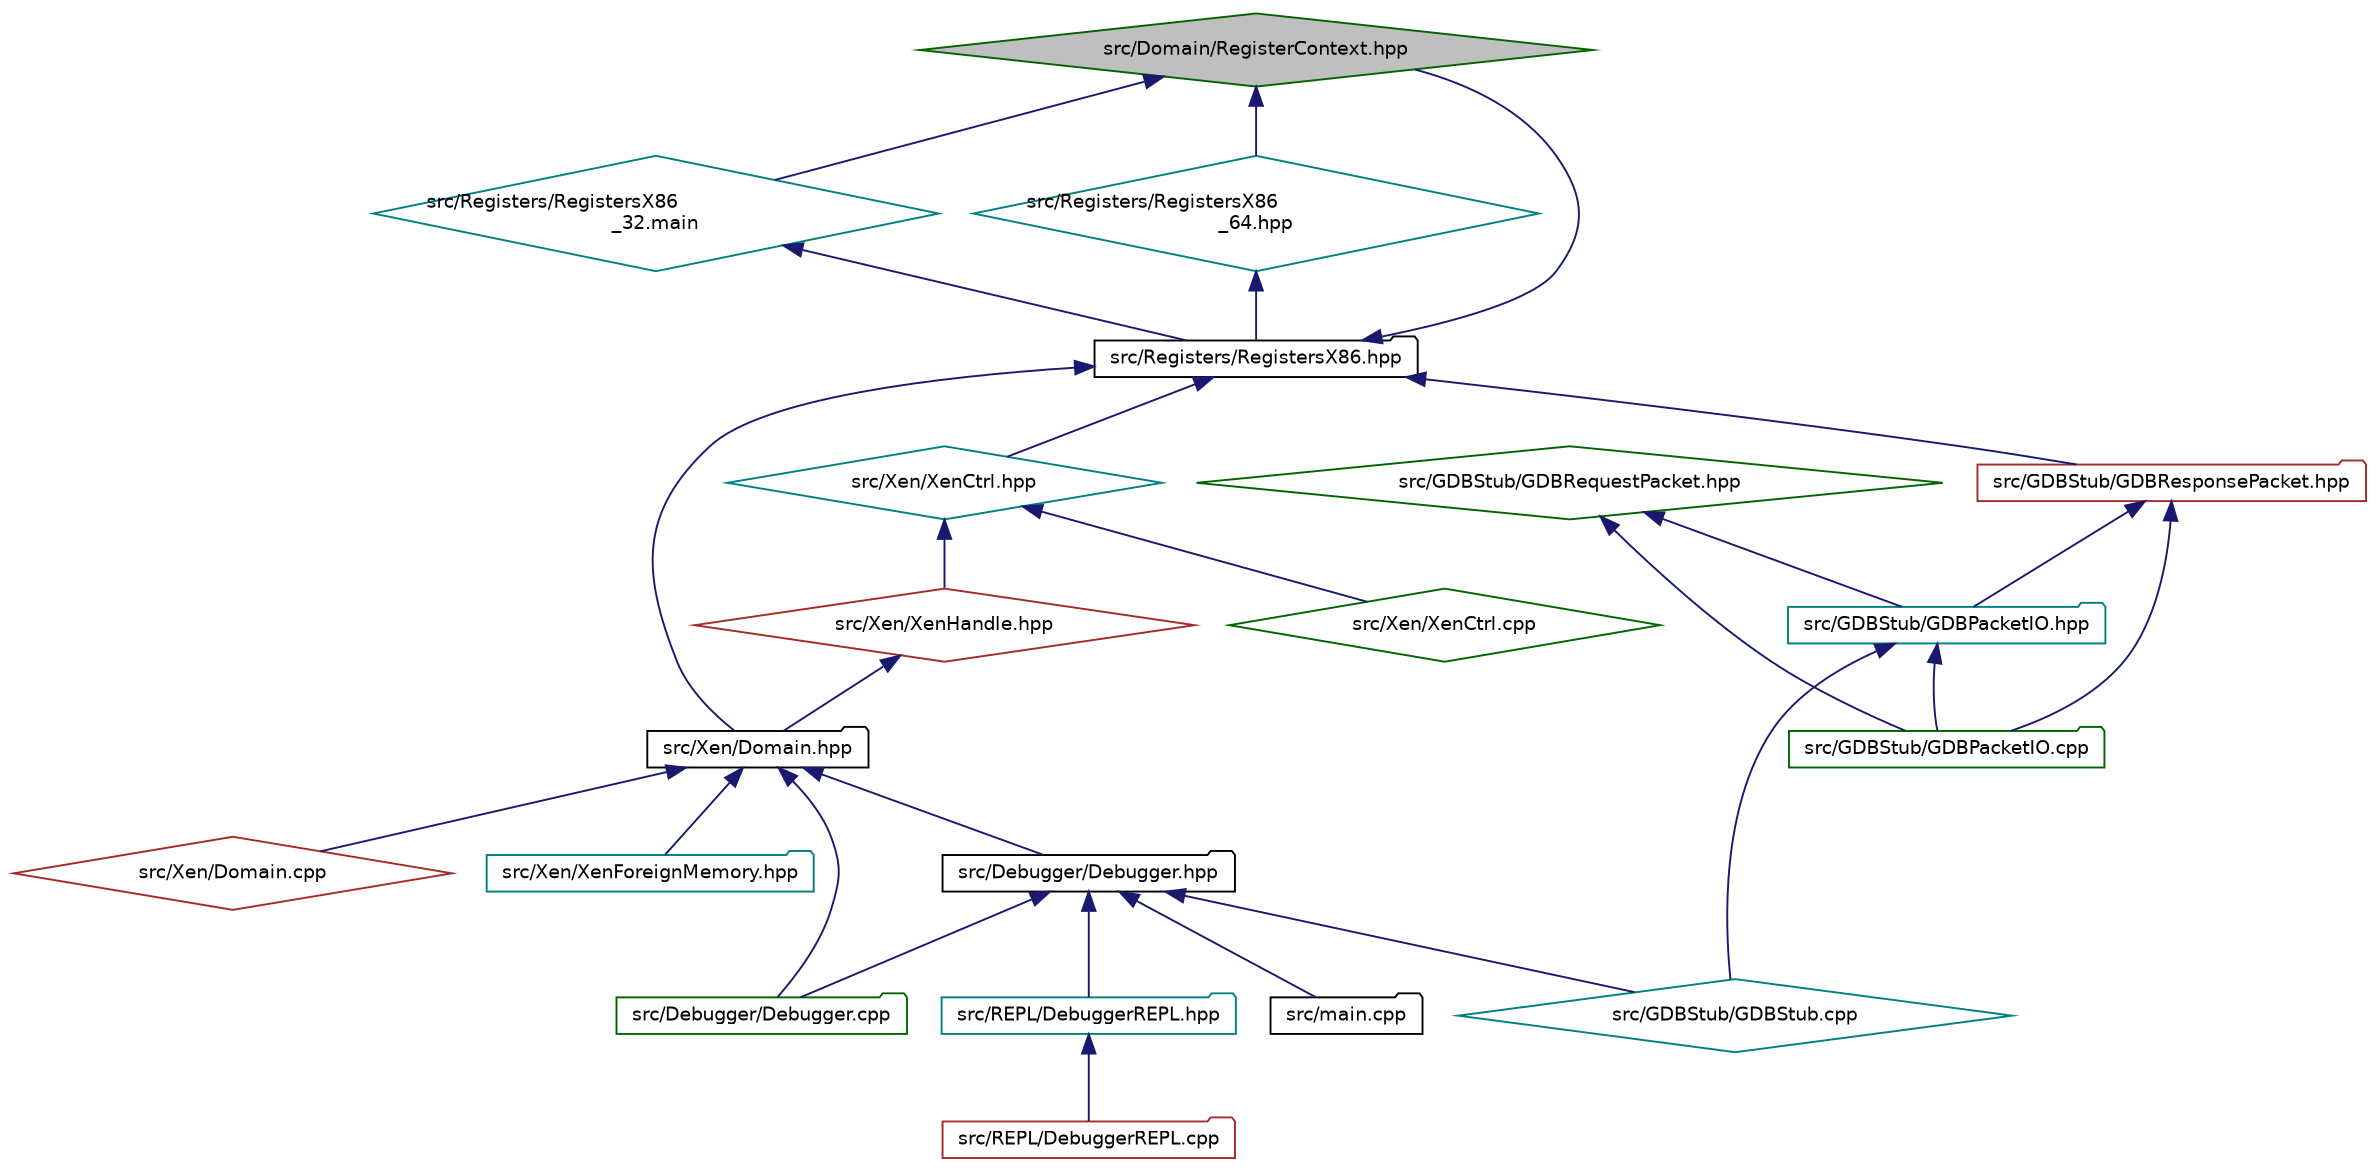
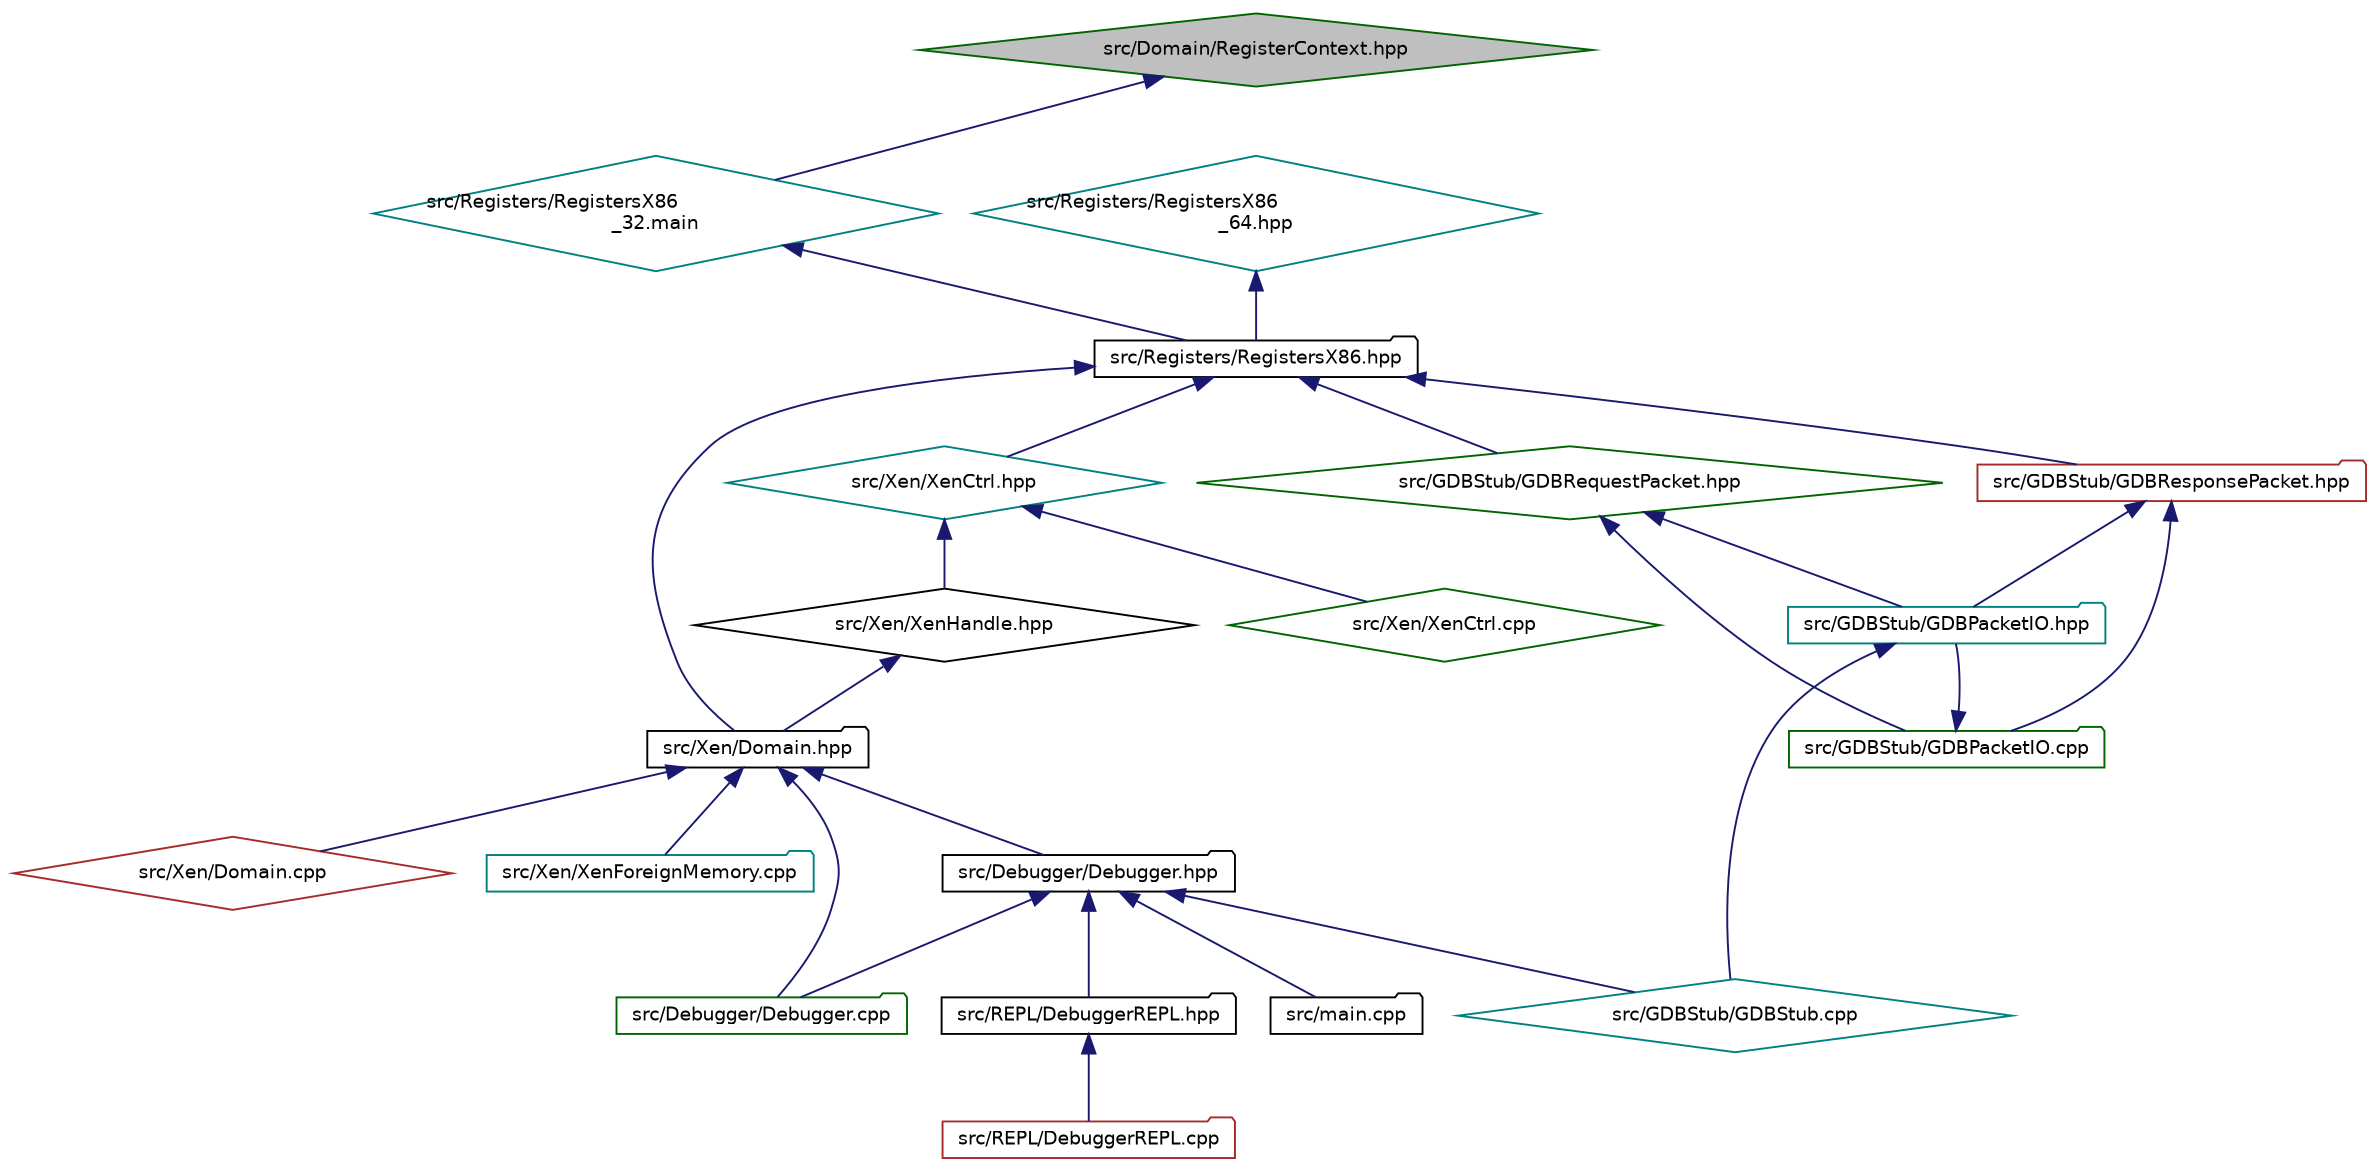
(1256, 131) -> none
(1578, 224) -> (1407, 419)
(944, 625) -> (944, 625)
(1934, 697) -> (1959, 678)
(650, 873) -> (650, 873)
(1089, 1016) -> (1089, 1016)
